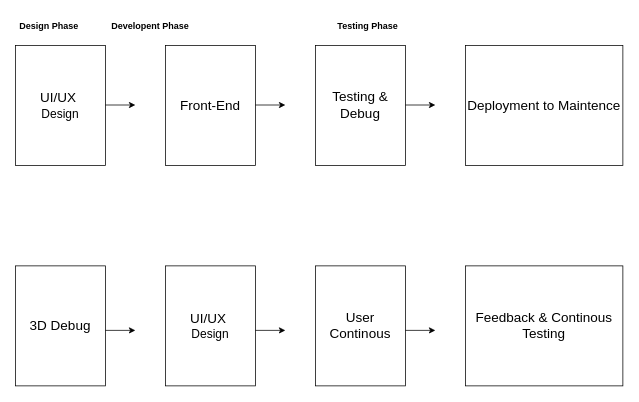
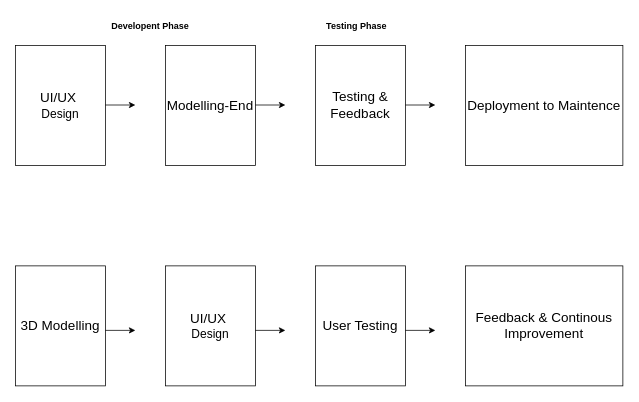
(49, 27) -> none
(368, 27) -> (357, 27)
(210, 105) -> (210, 105)
(360, 105) -> (360, 105)
(60, 326) -> (60, 326)
(360, 326) -> (360, 326)
(544, 326) -> (544, 326)
